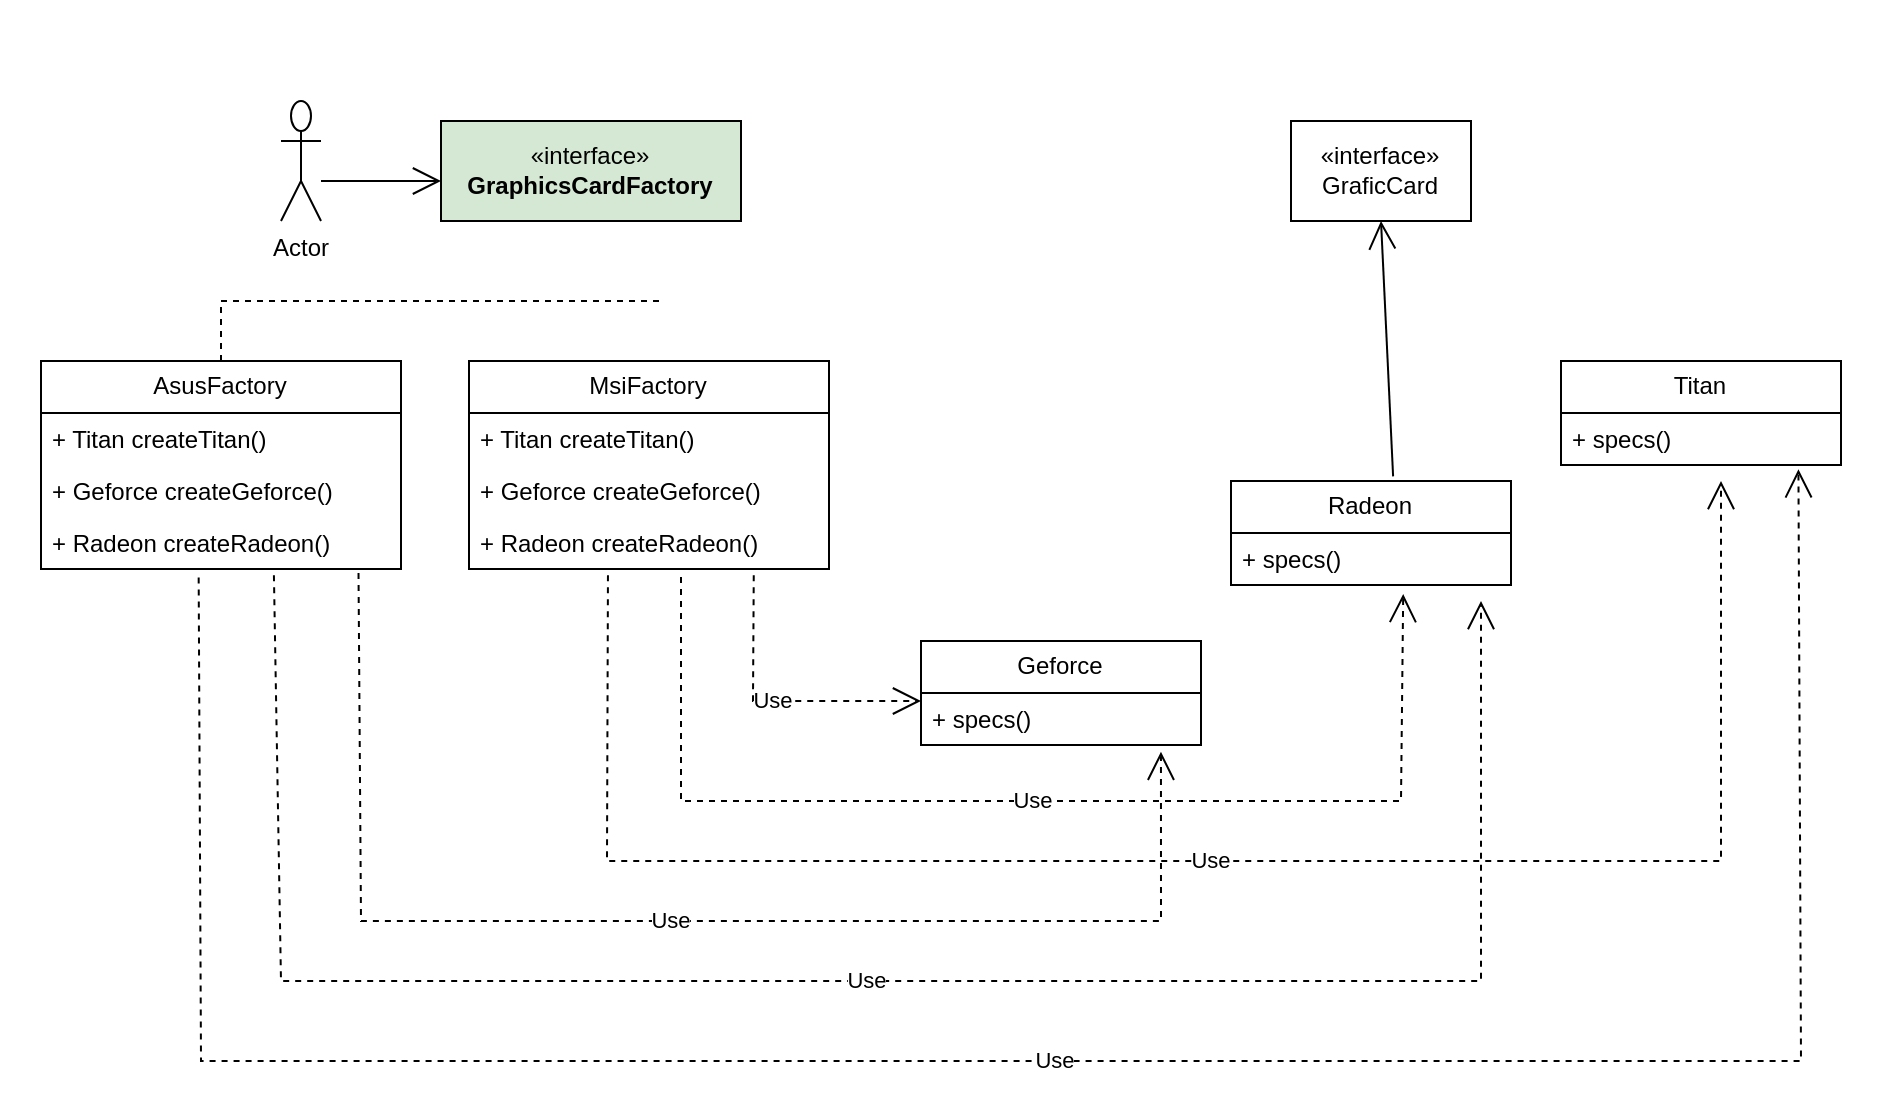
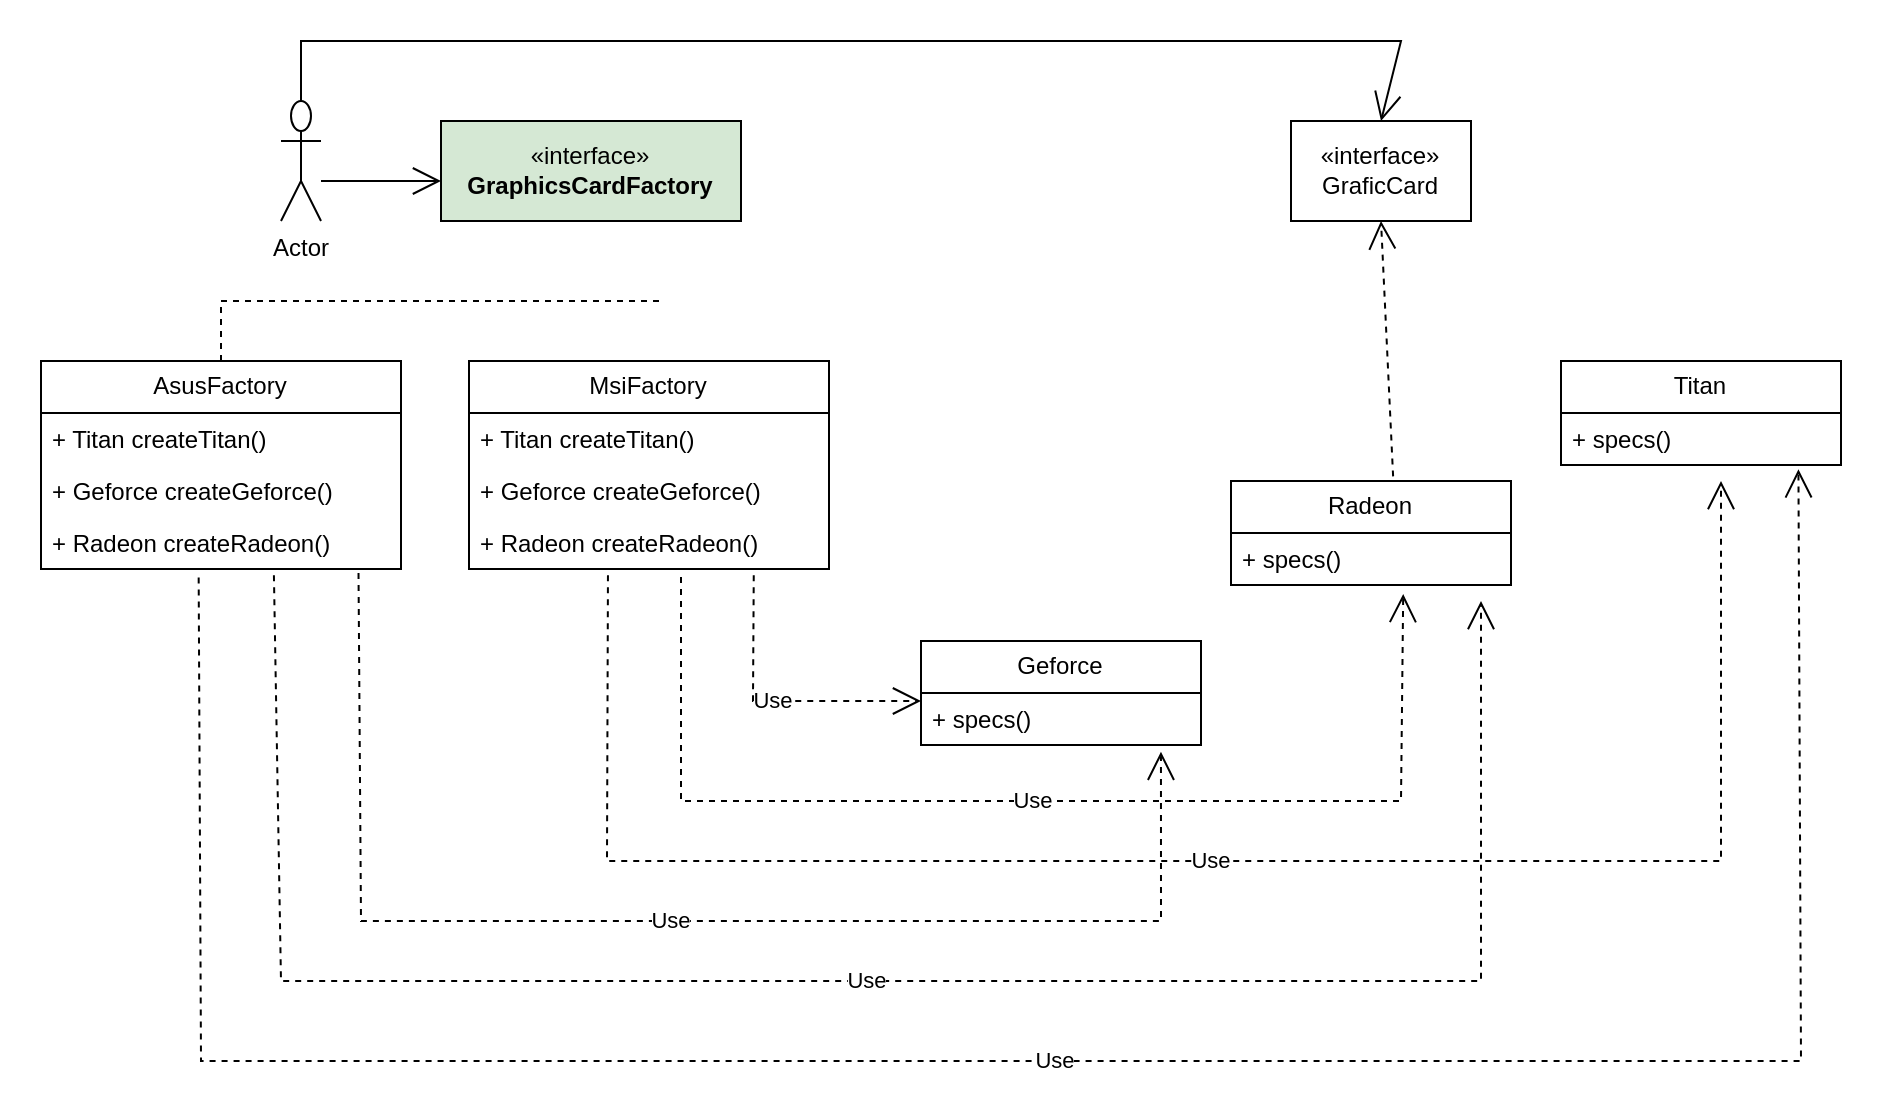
none -> (859, 41)
(1387, 348) -> (1387, 348)
